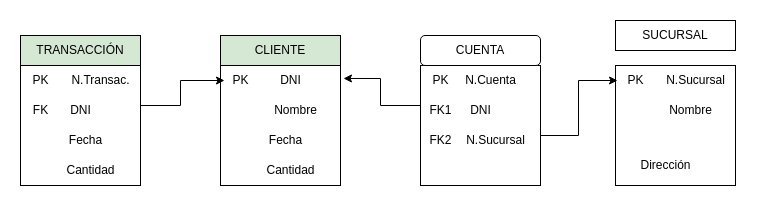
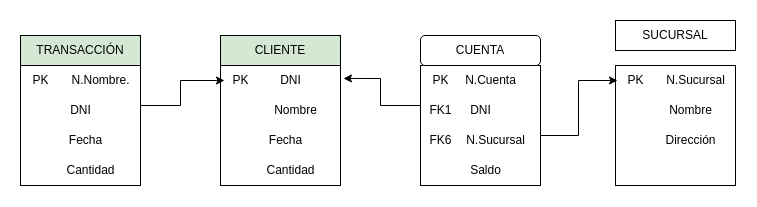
(101, 81) -> (101, 81)
(41, 111) -> none
(441, 141) -> (441, 141)
(666, 166) -> (691, 141)
none -> (486, 171)
